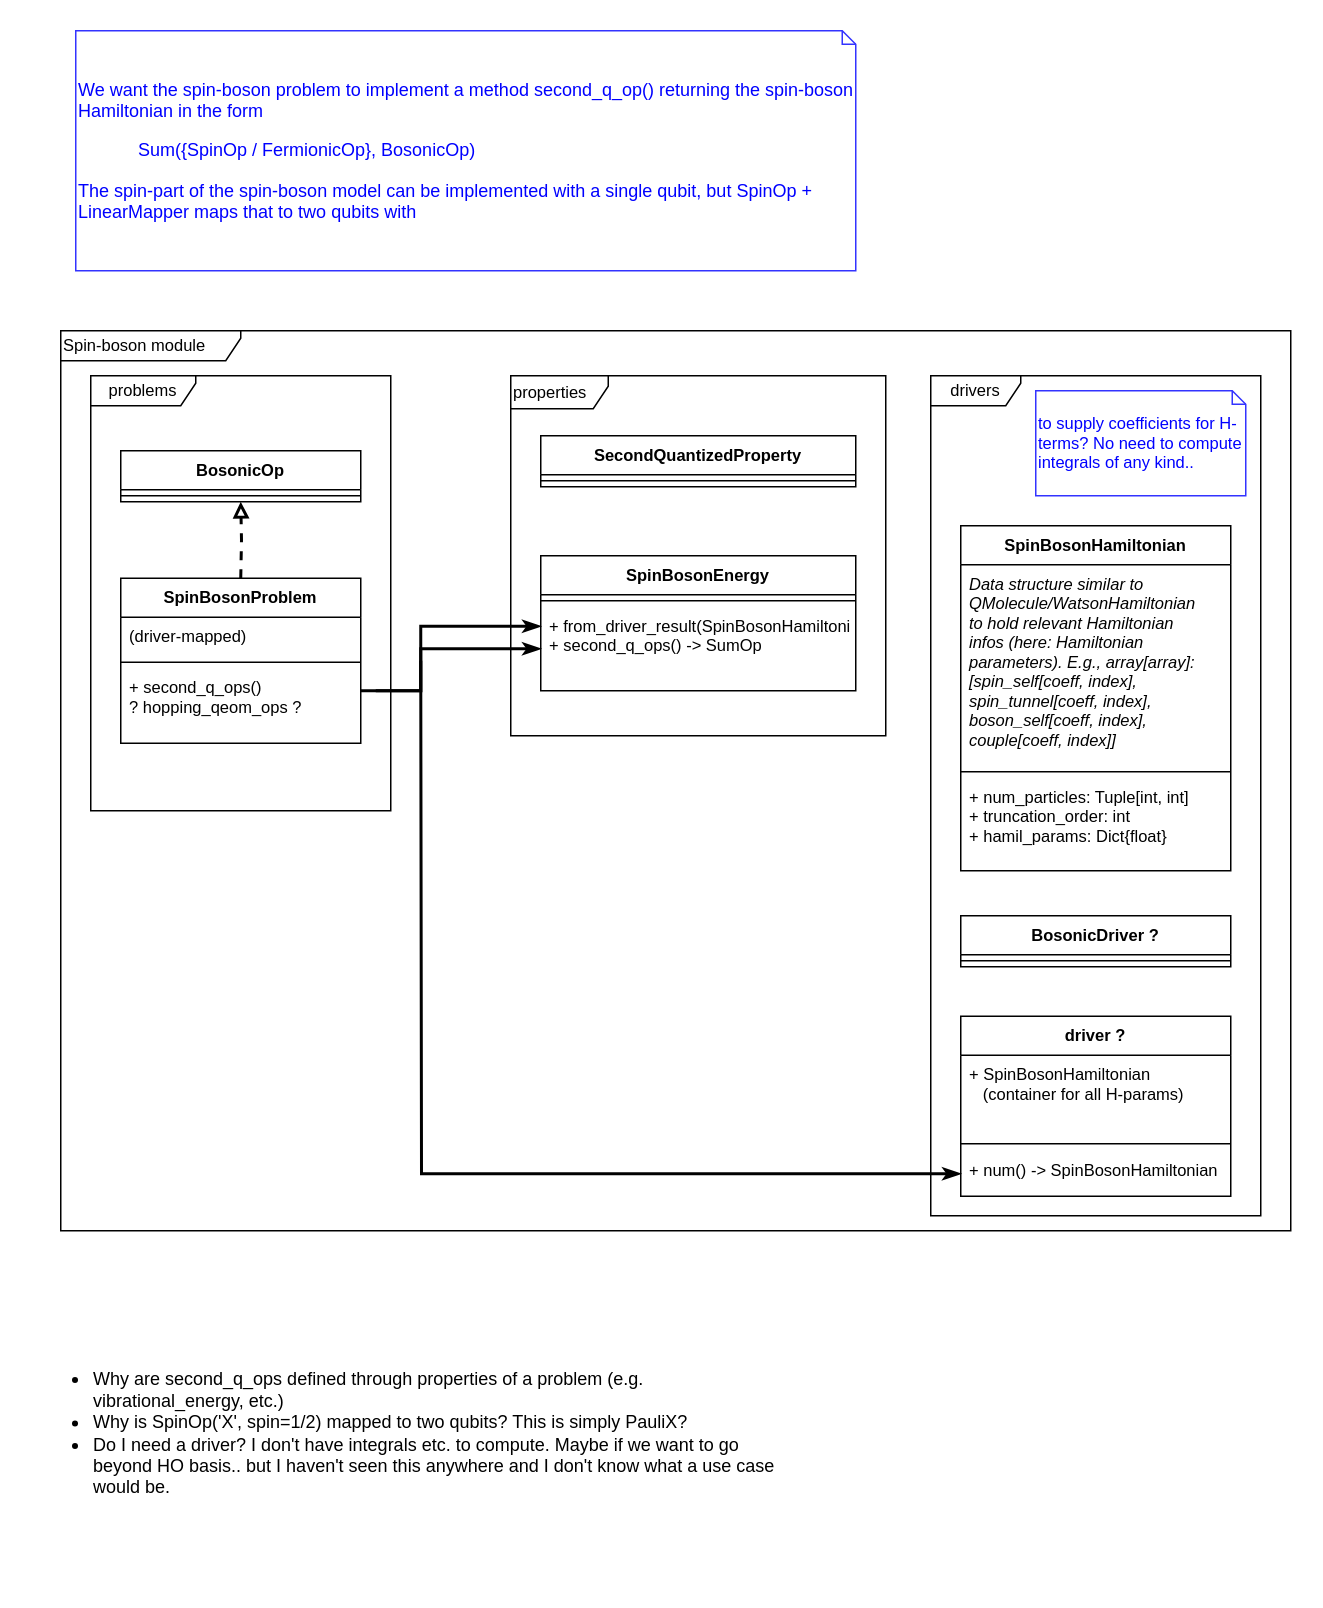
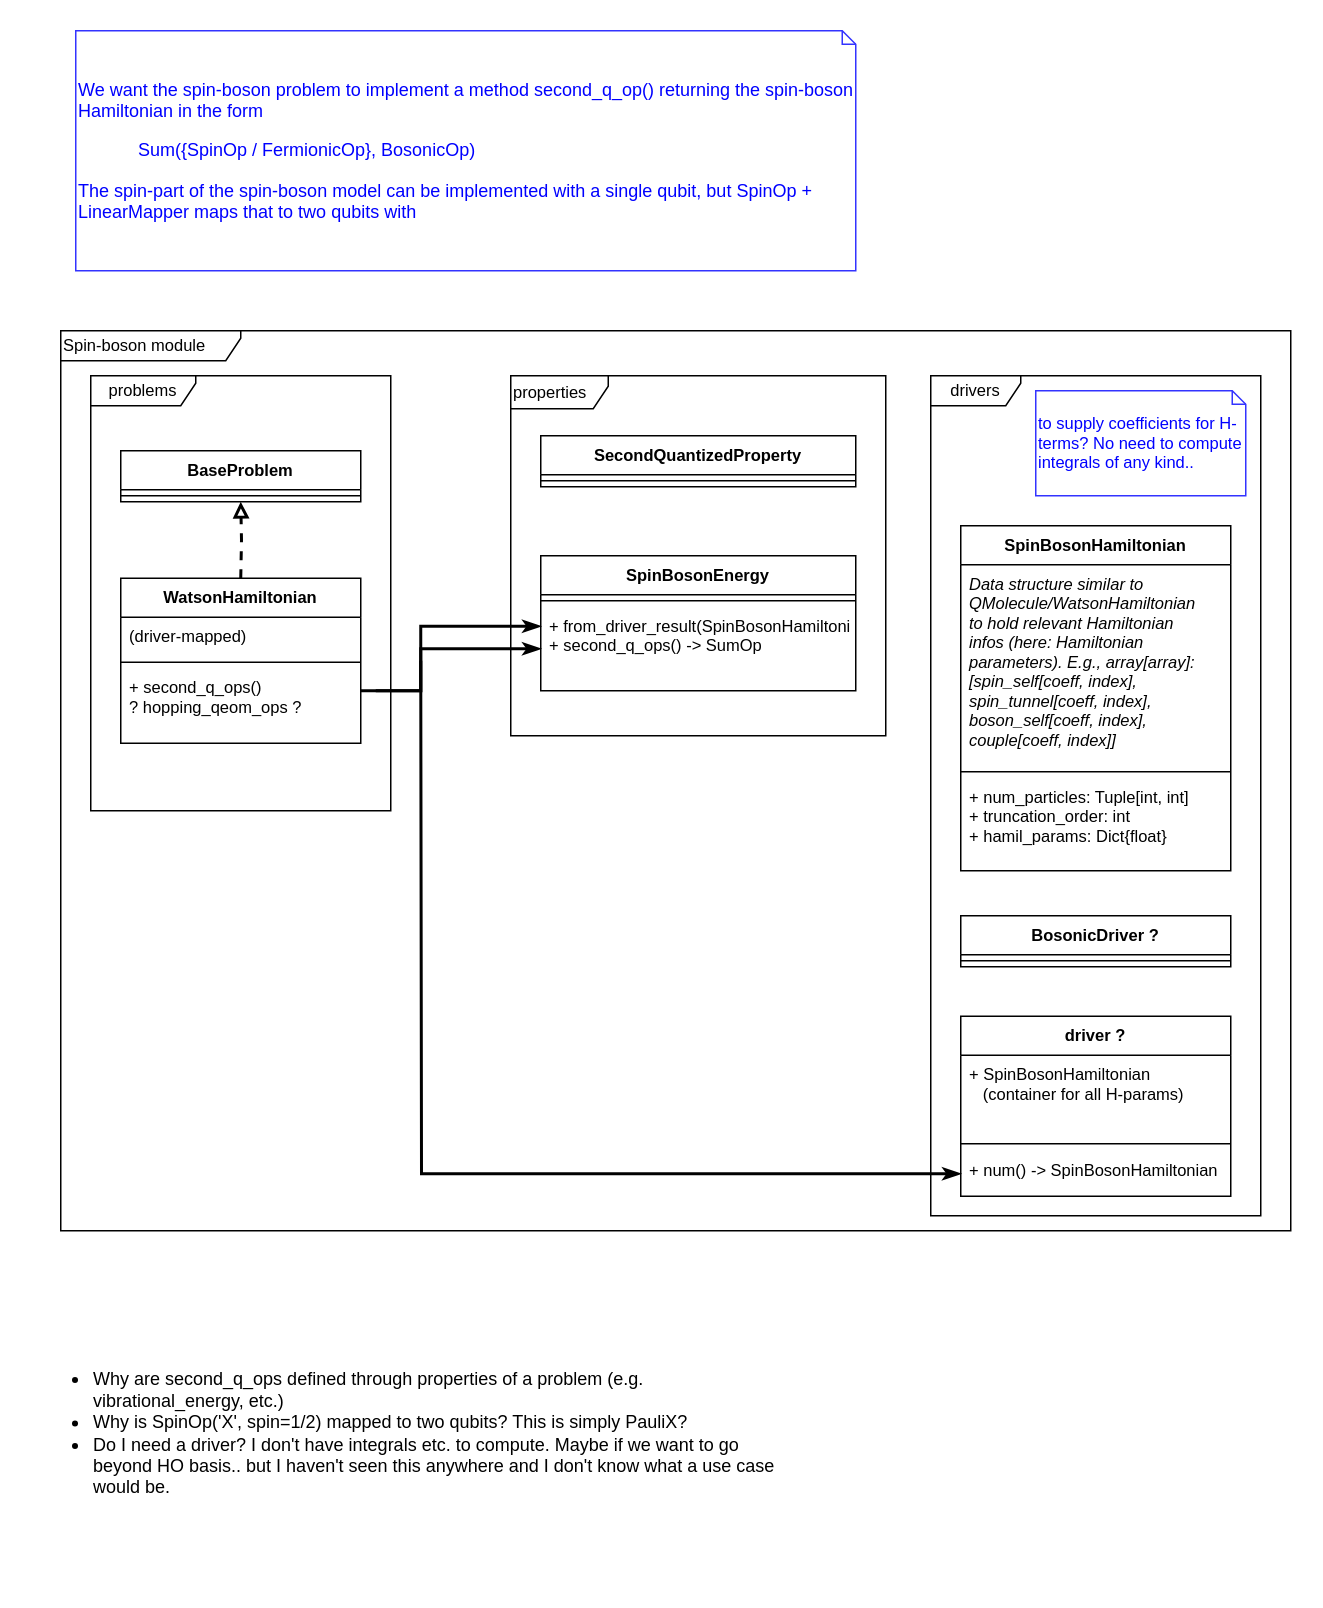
(240, 470) -> (240, 470)
(240, 598) -> (240, 598)
